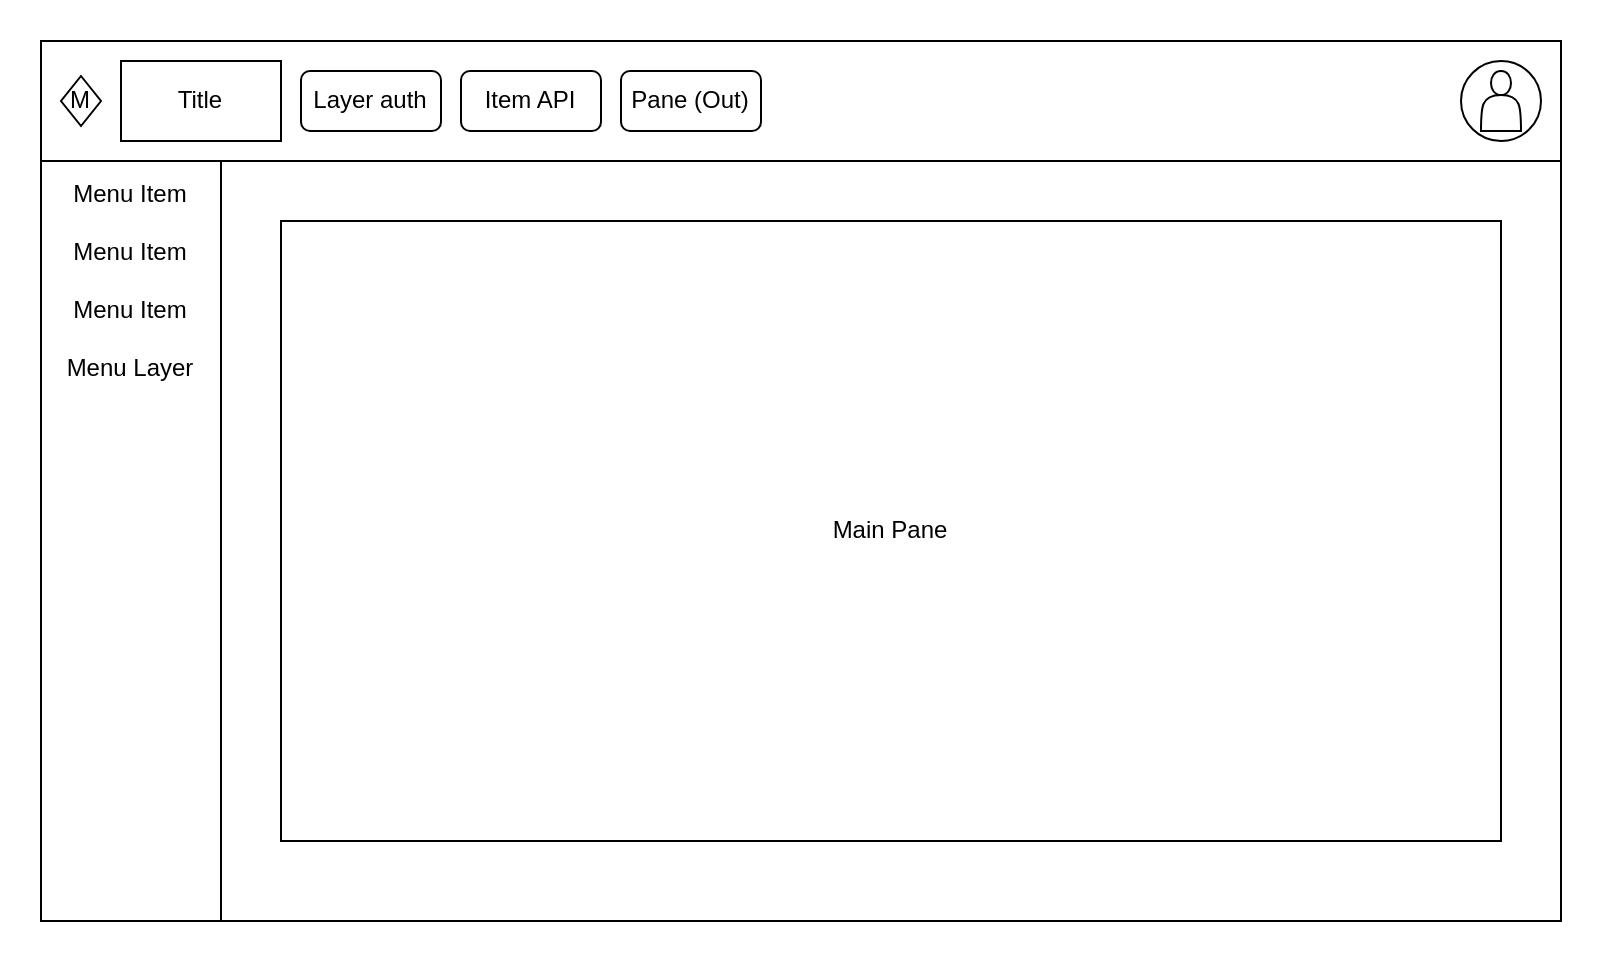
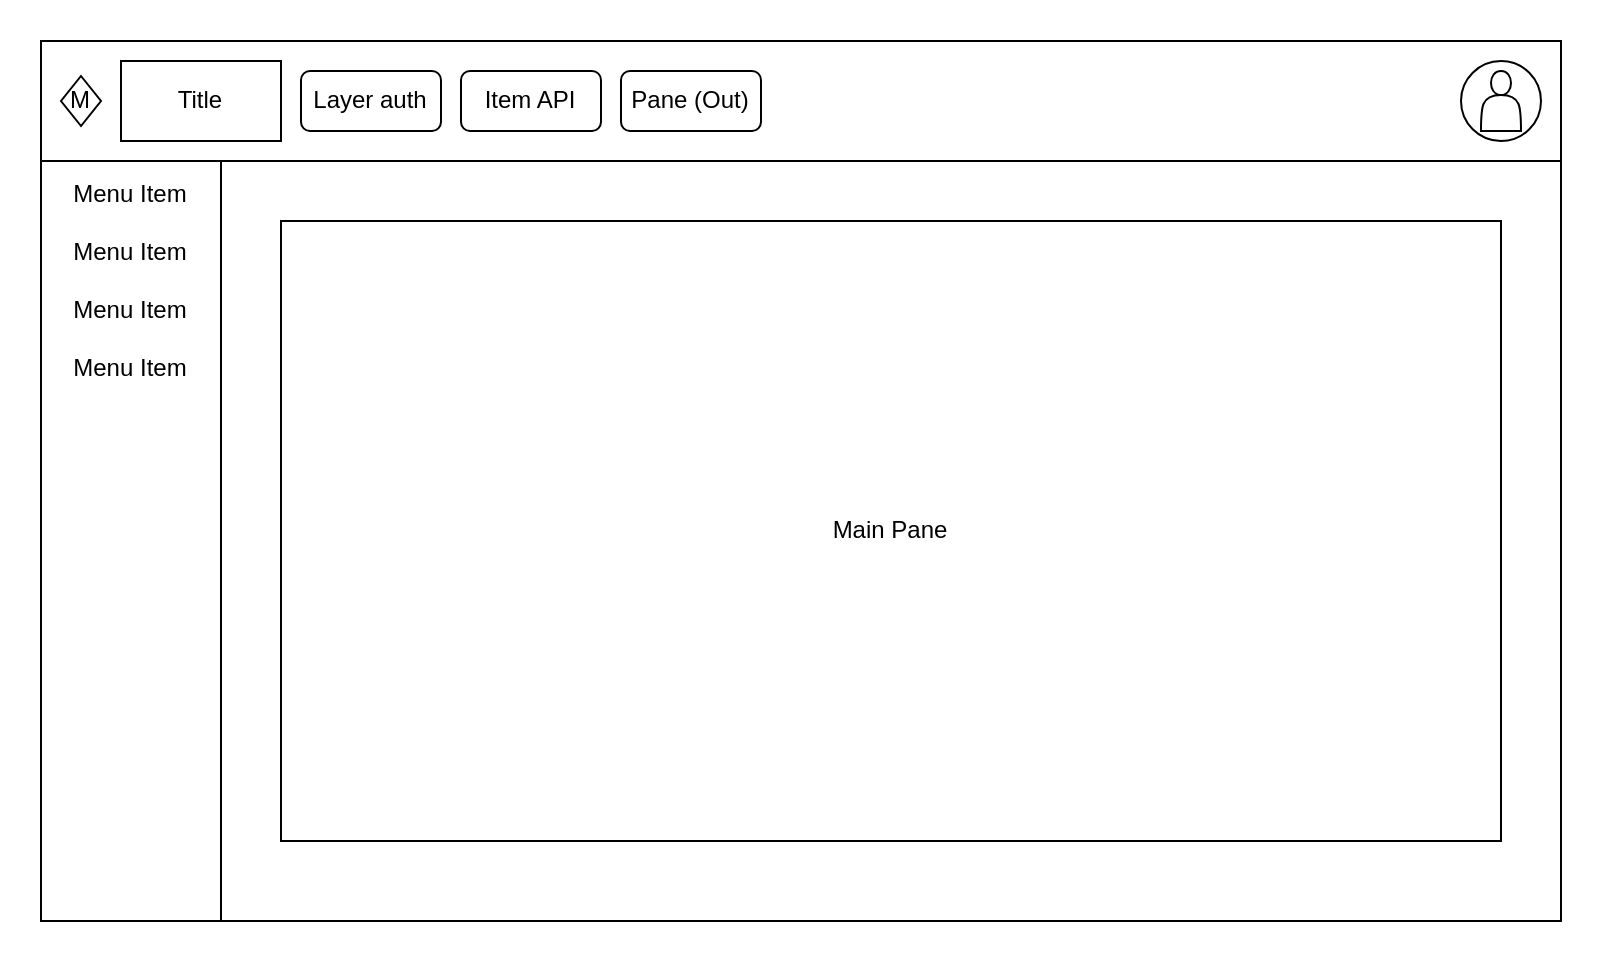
(131, 541) -> (131, 541)
